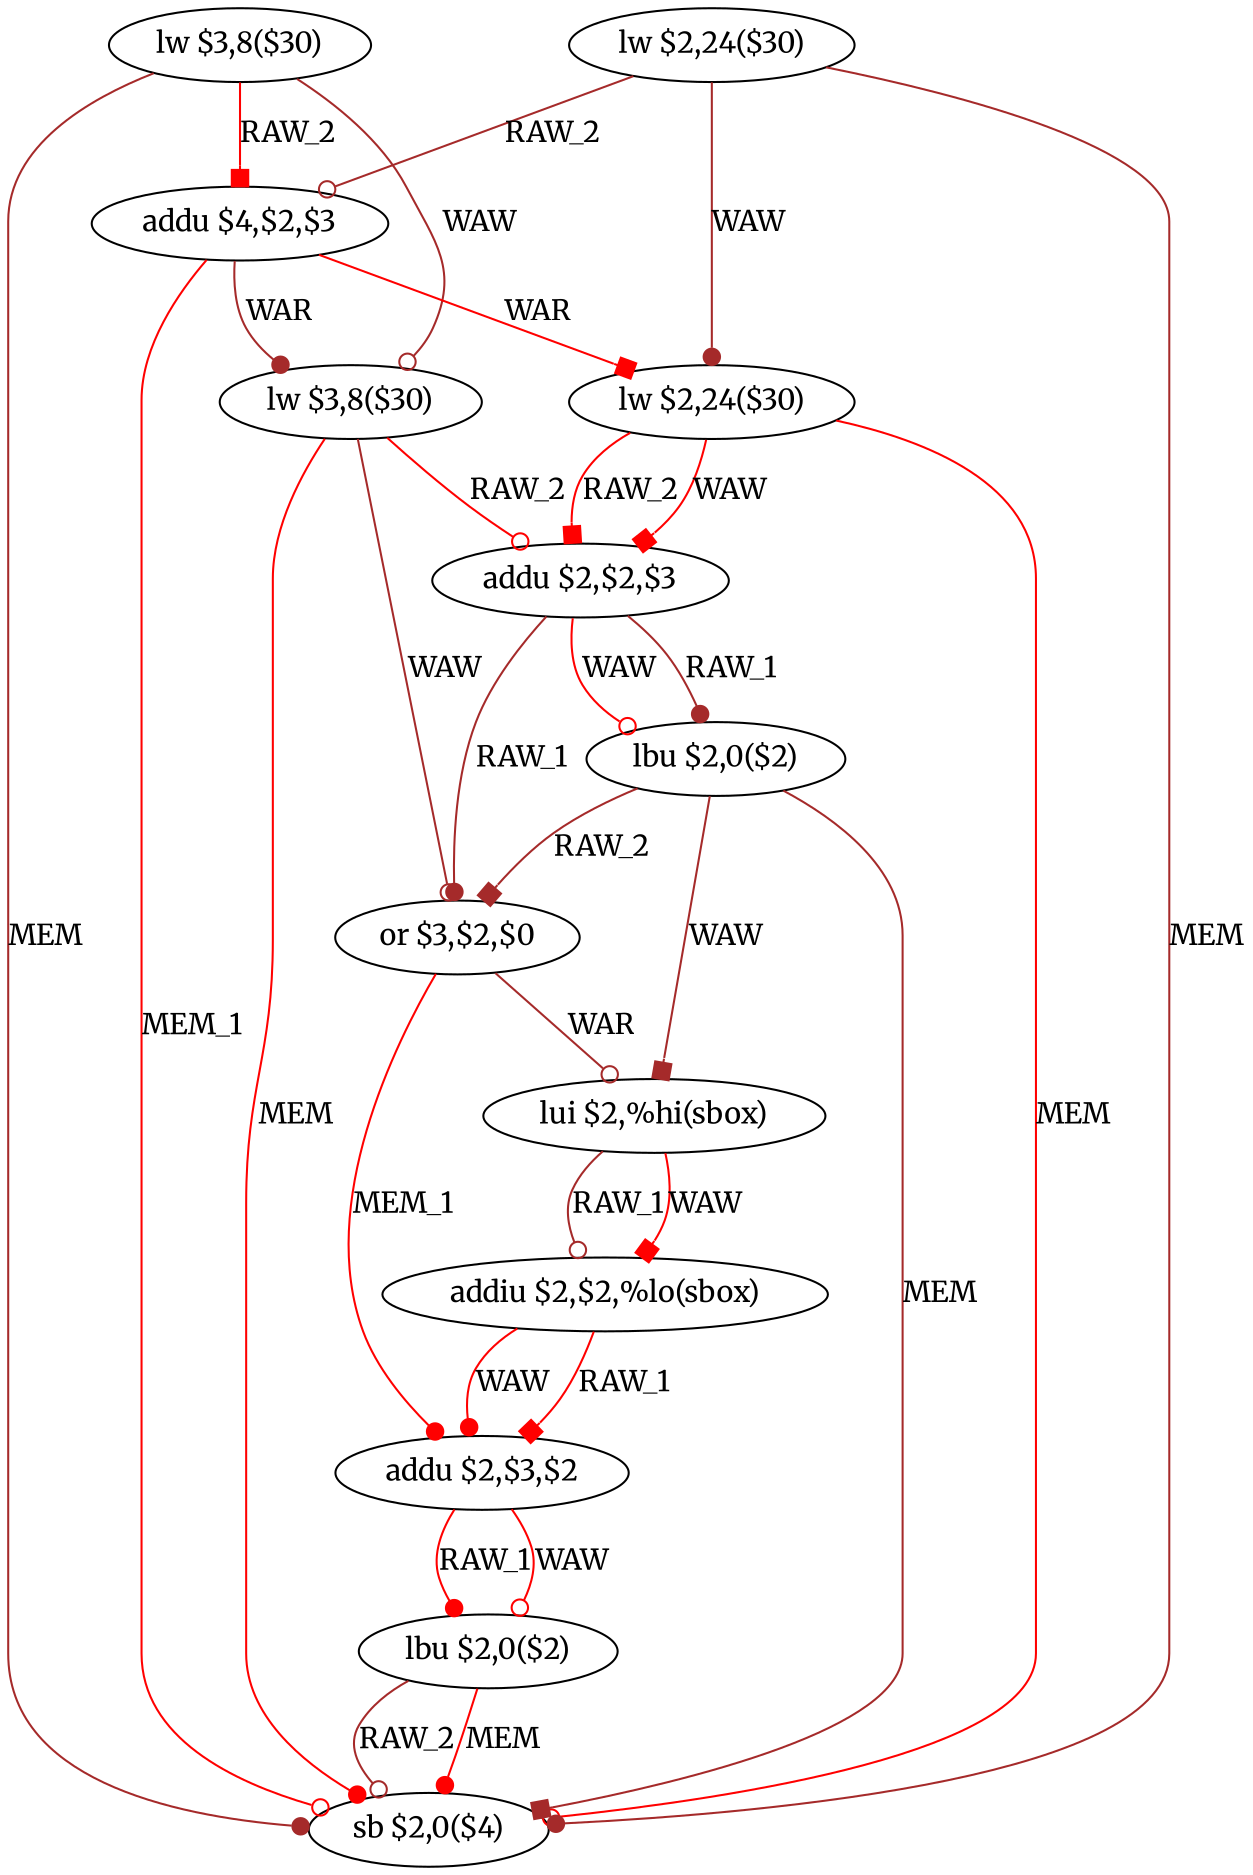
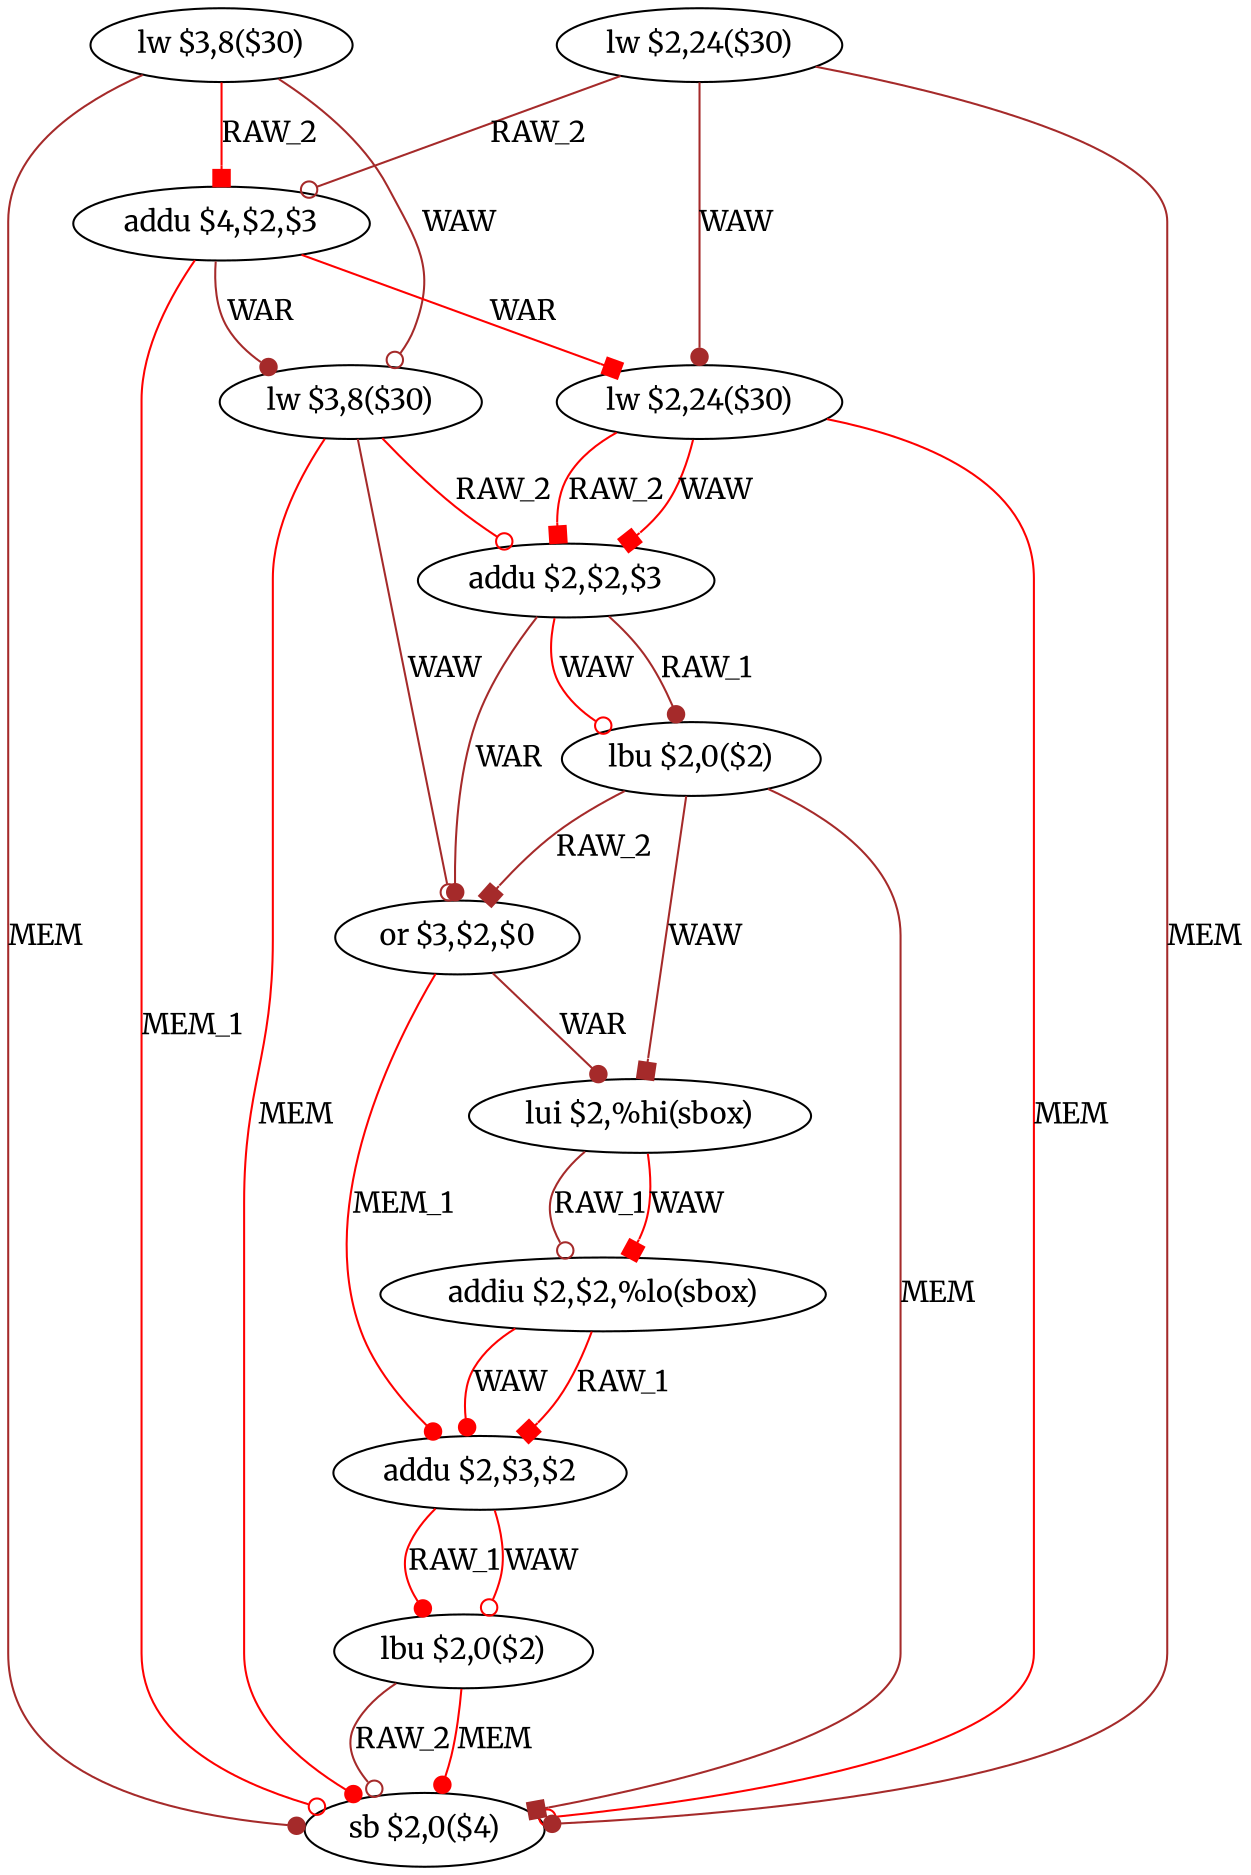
(522, 759) -> (510, 759)
(549, 1021) -> (543, 1021)
